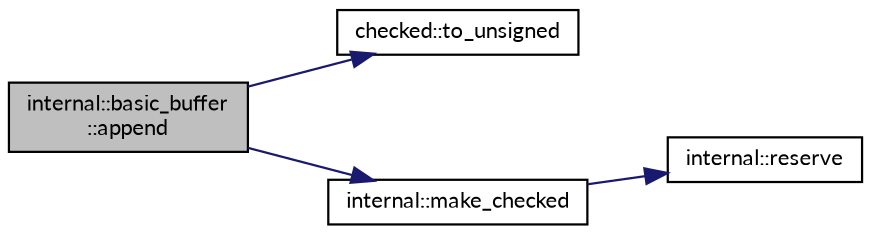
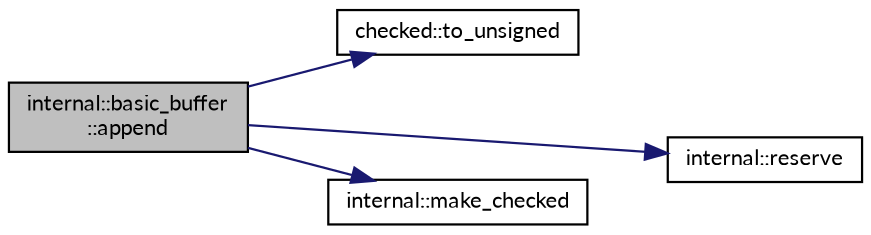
(616, 180) -> (447, 138)
